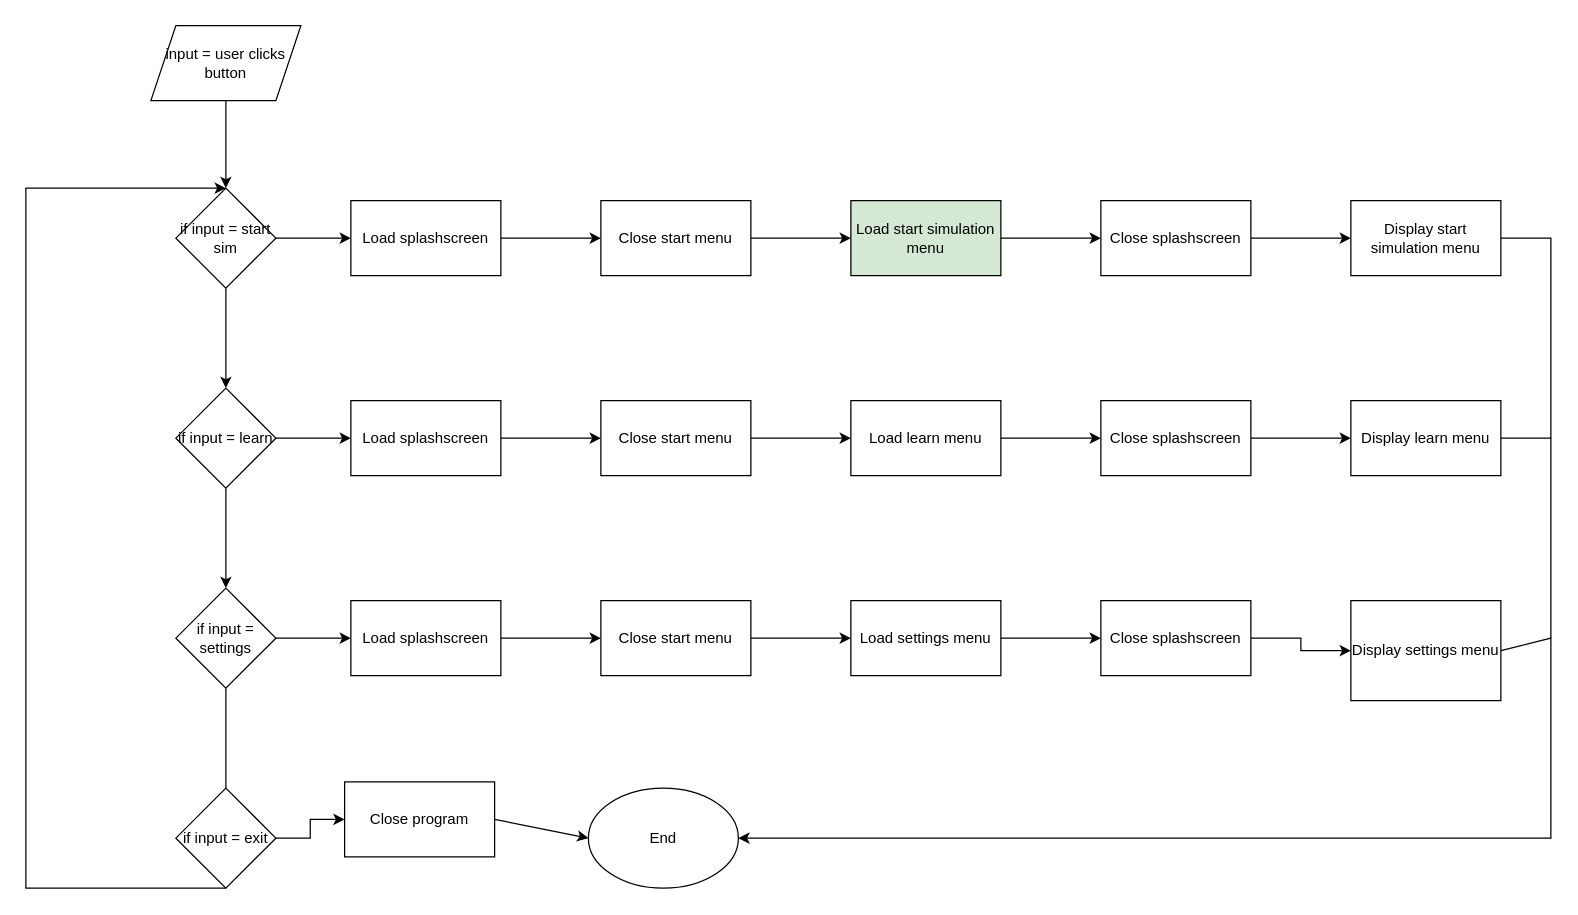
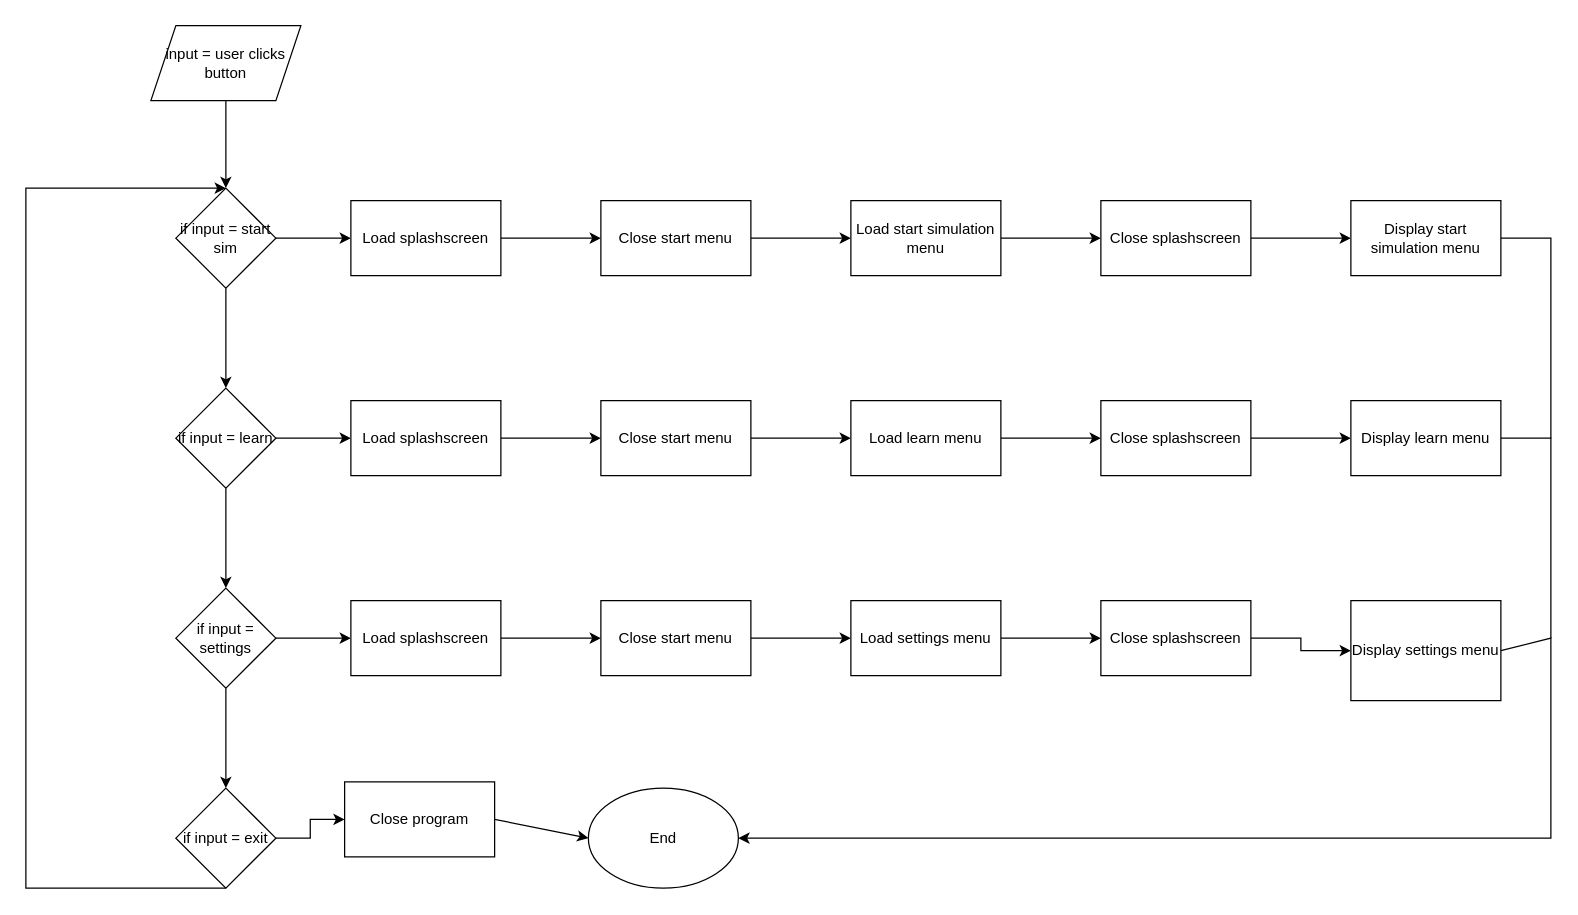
(926, 238) -> (926, 238)
(226, 781) -> (226, 778)
